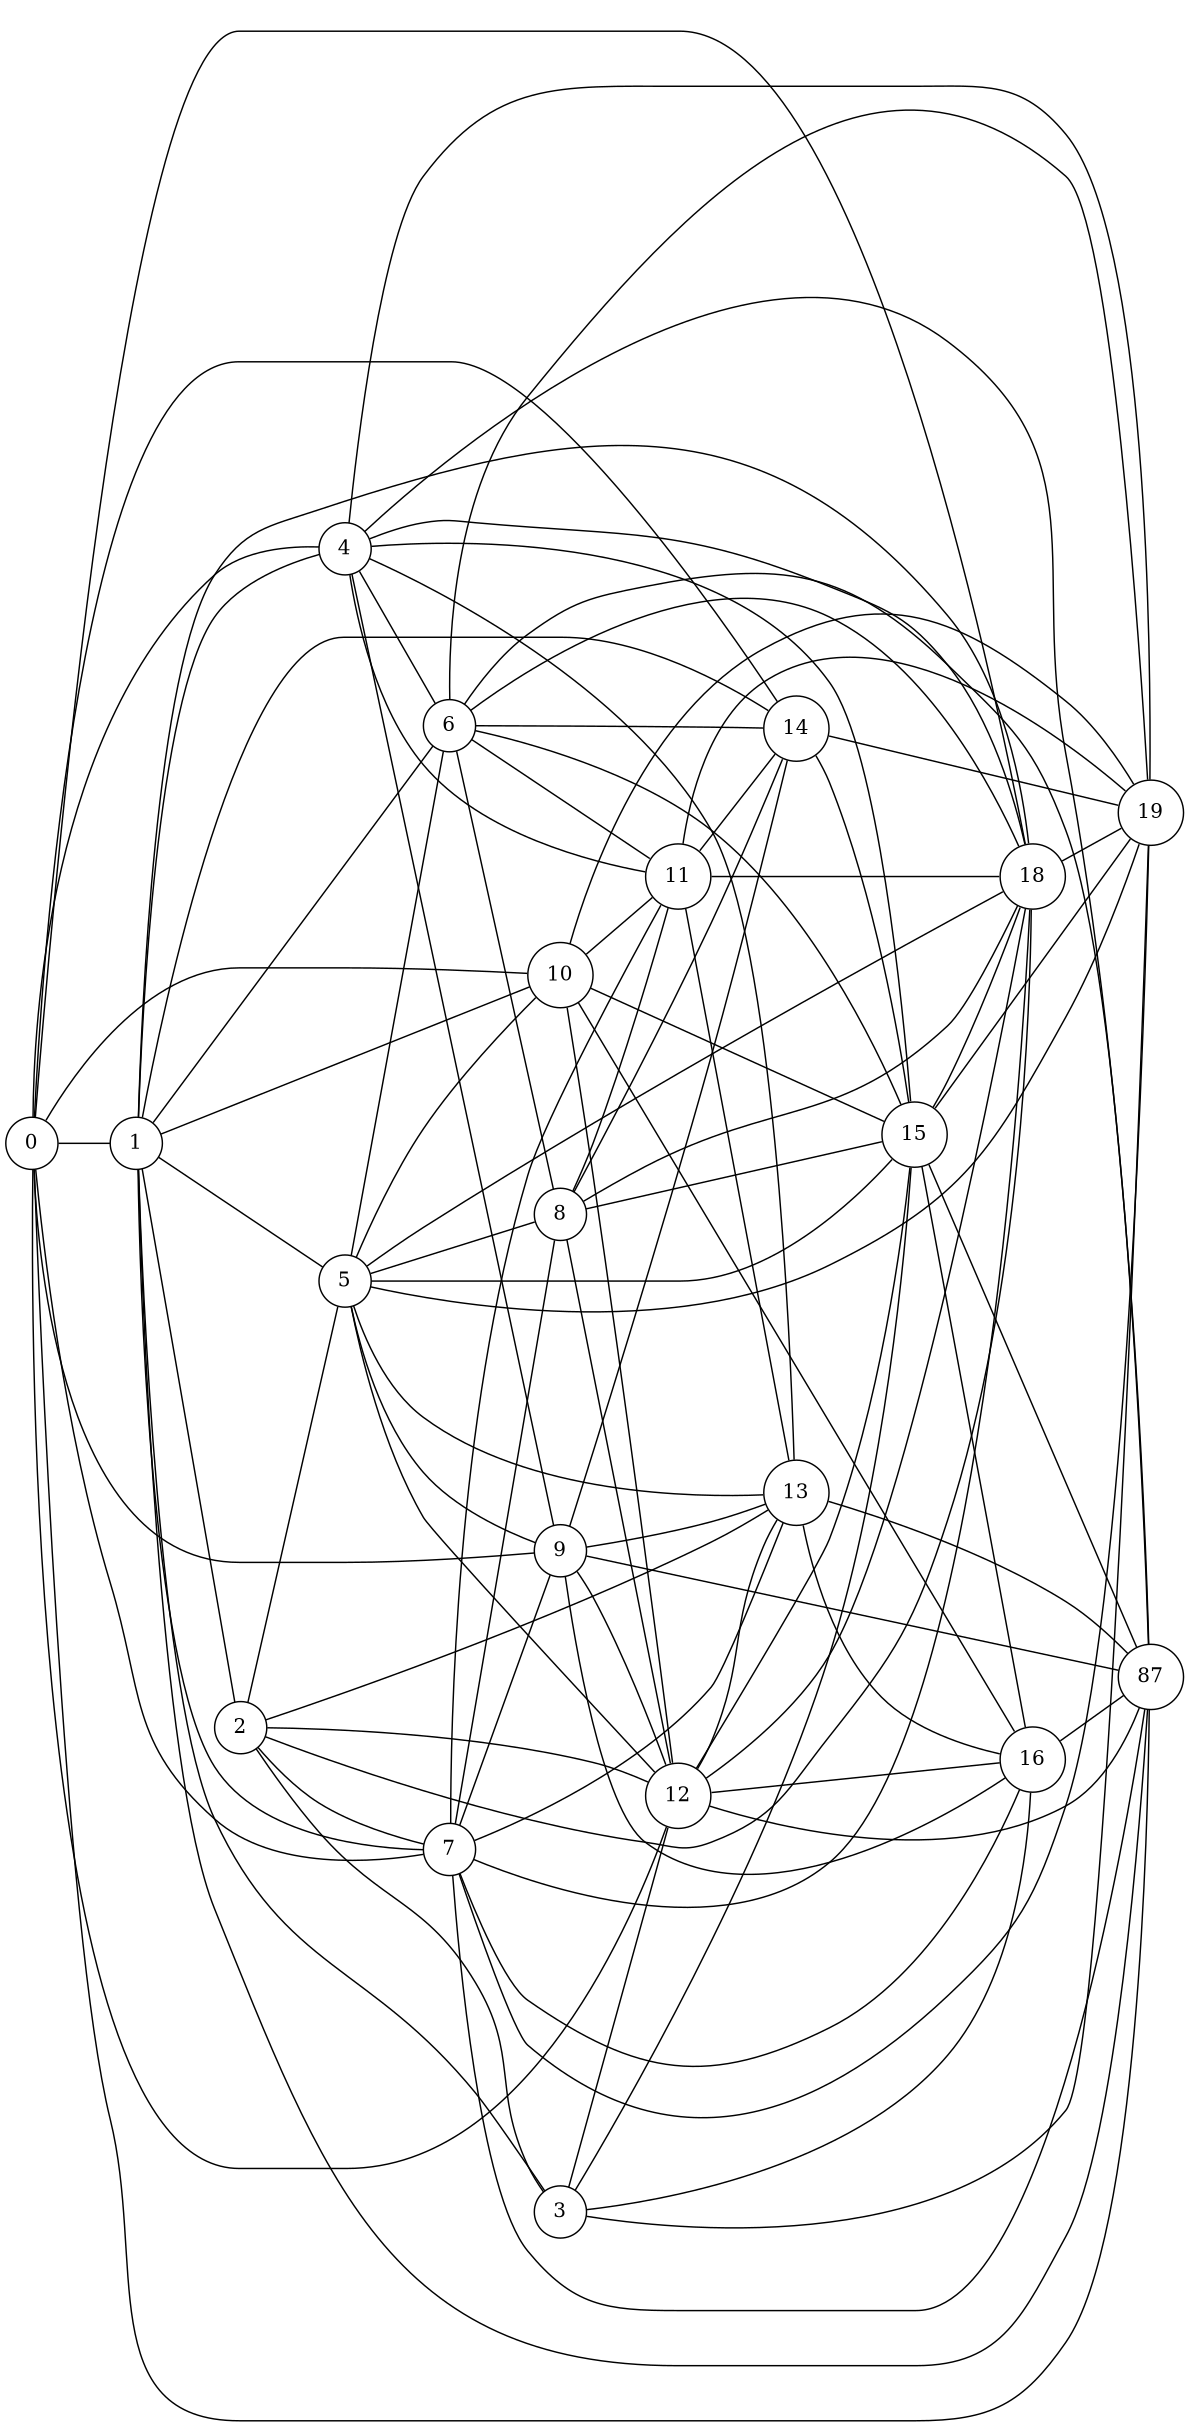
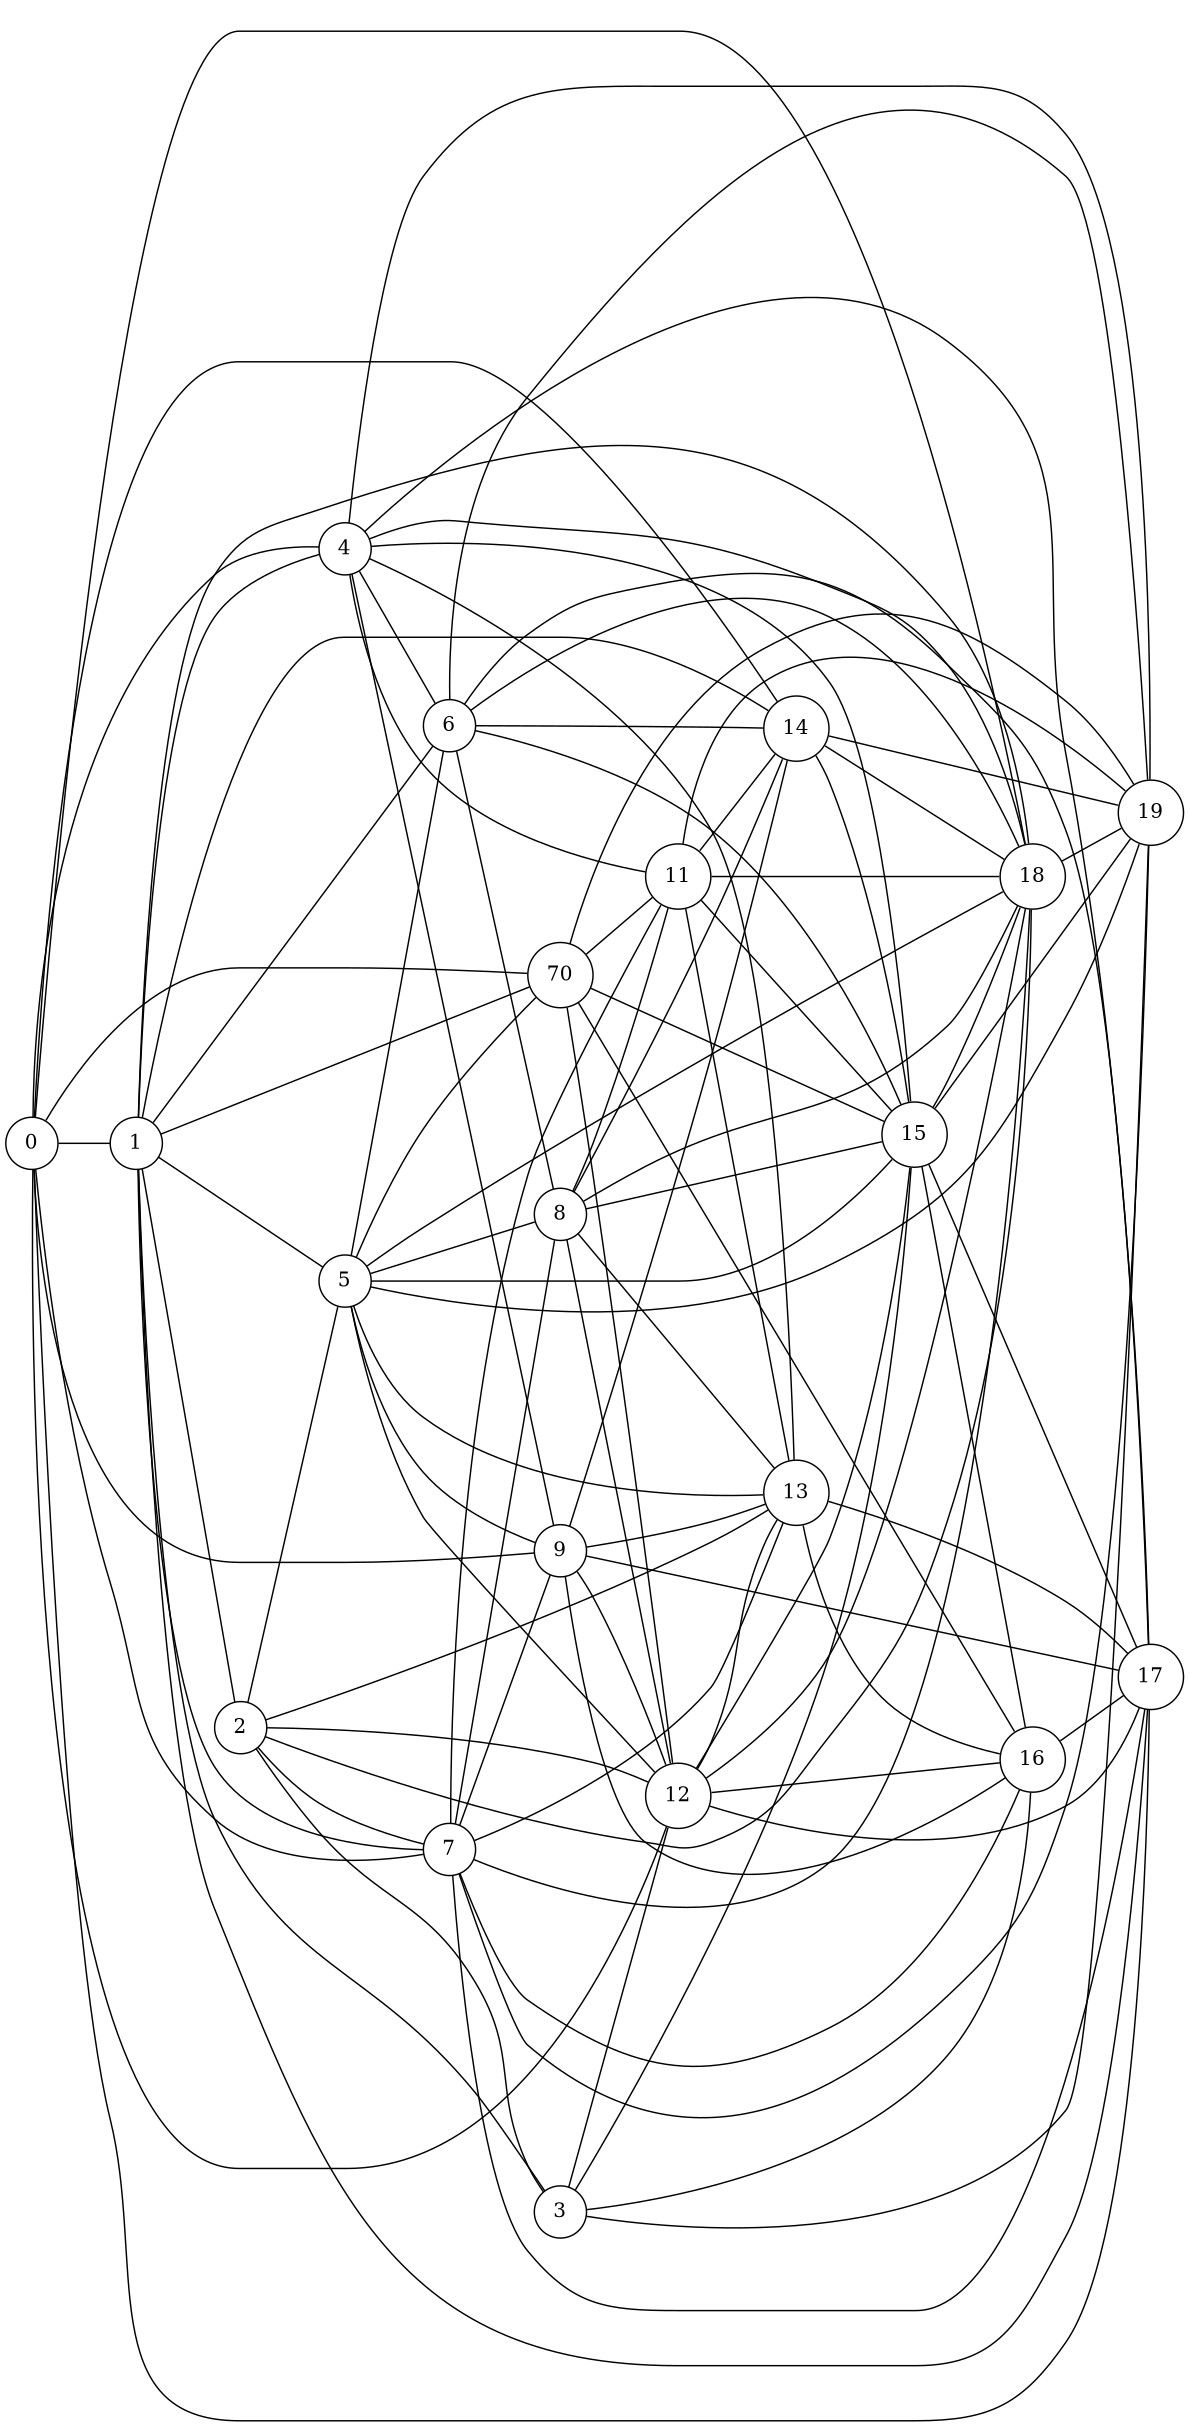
(561, 799) -> (787, 995)
none -> (915, 803)
(560, 975) -> (560, 975)
none -> (676, 1351)
(1151, 1677) -> (1151, 1677)
